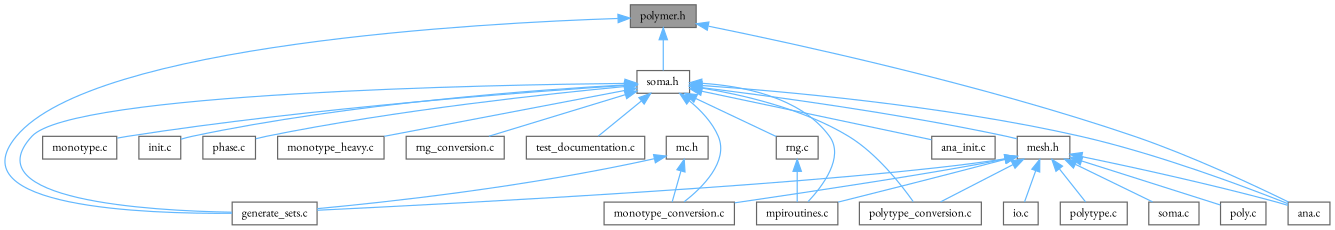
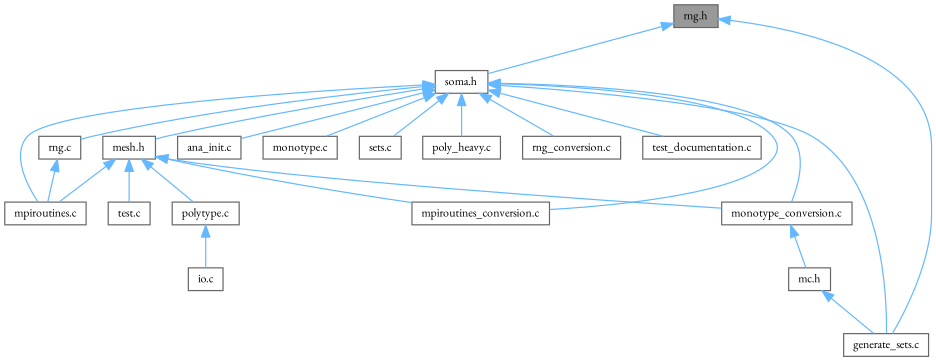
(663, 16) -> (696, 16)
(160, 148) -> none
(229, 148) -> (380, 148)
(331, 148) -> (462, 148)
(678, 182) -> (800, 252)
(1030, 186) -> (206, 252)
(662, 191) -> none
(920, 213) -> (481, 213)
(1174, 213) -> none
(1243, 213) -> (129, 213)
(1309, 213) -> none
